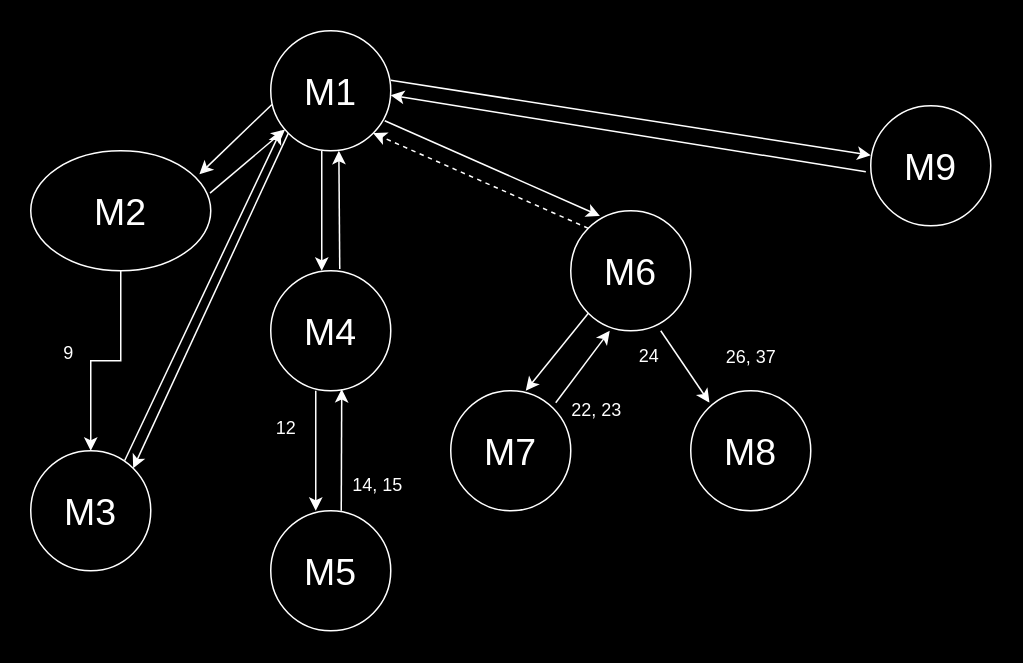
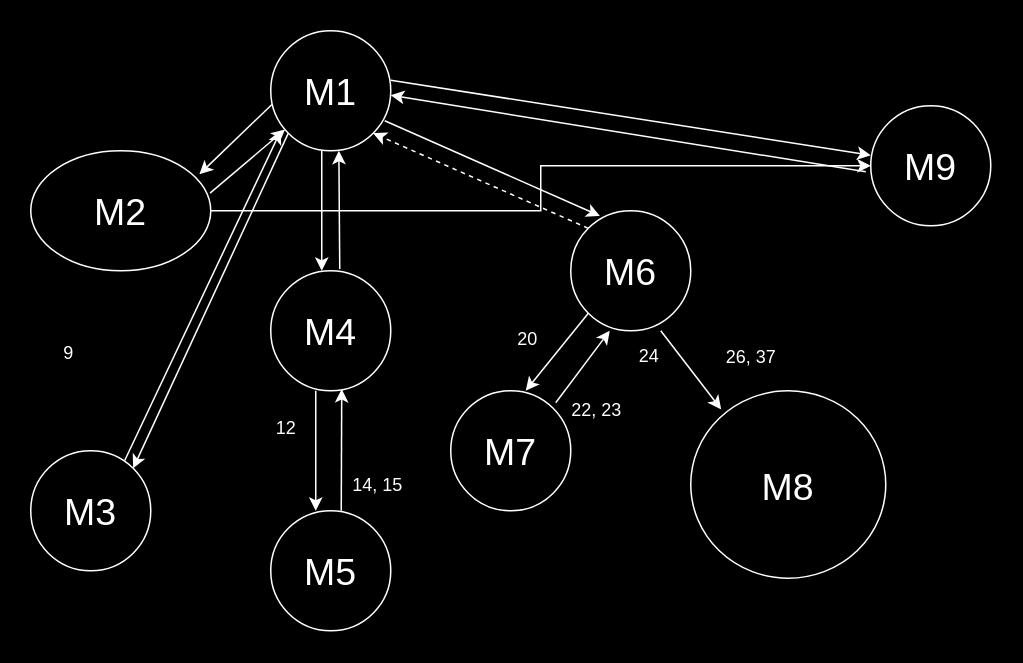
none -> (527, 340)
(111, 361) -> (541, 211)
(751, 451) -> (788, 485)
